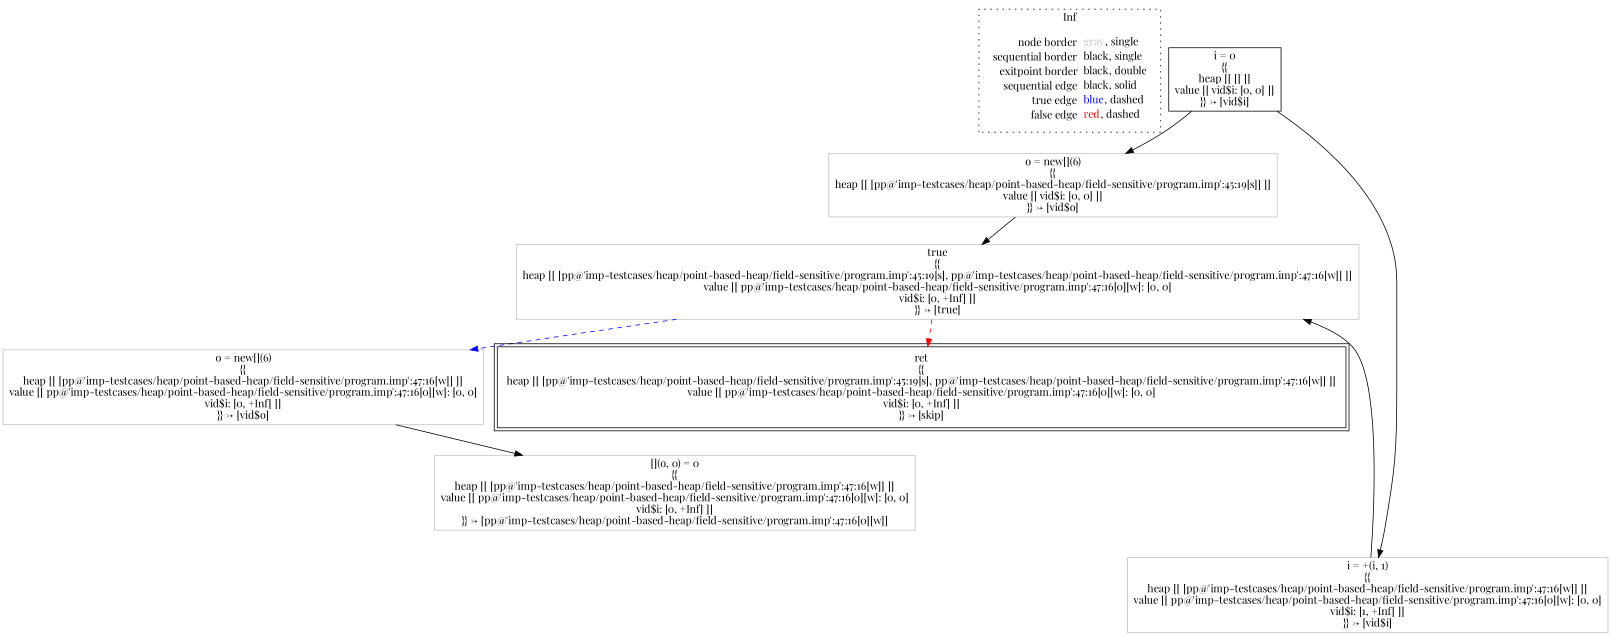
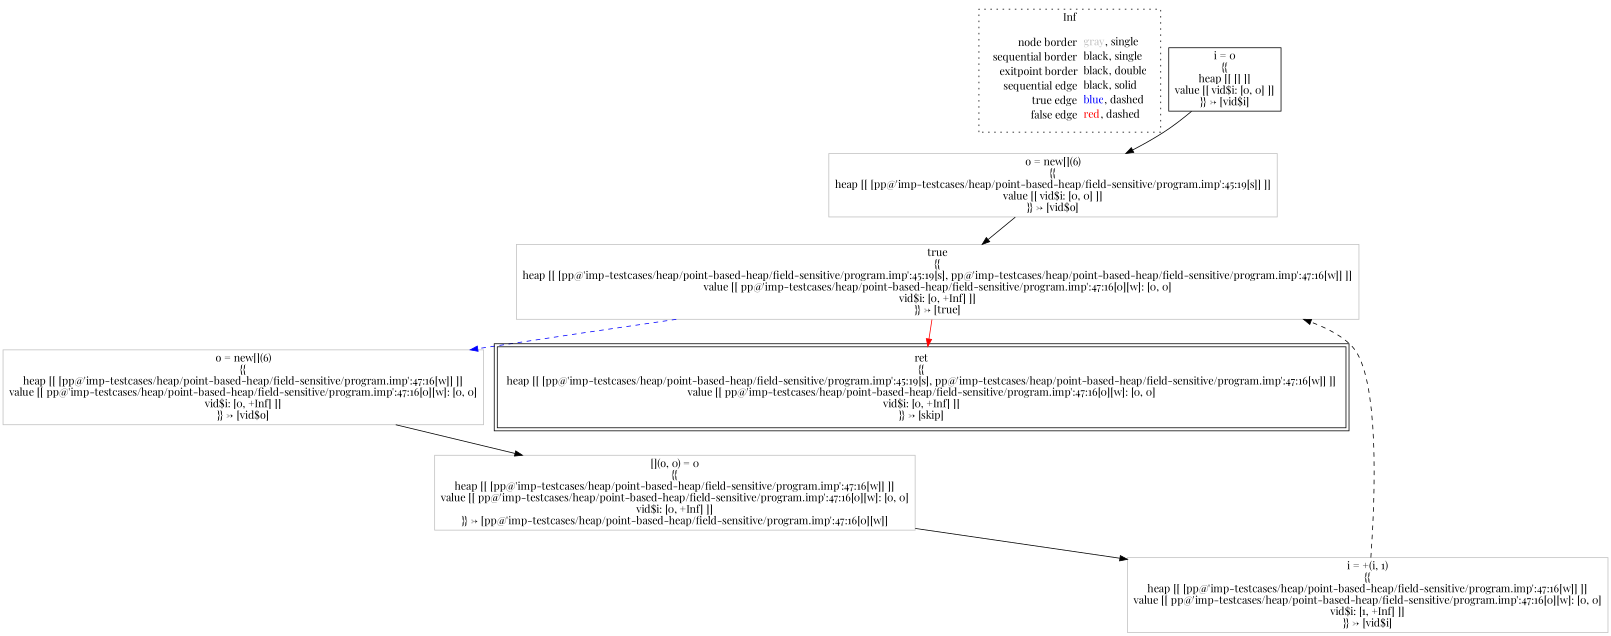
(1397, 308) -> (1018, 543)
(930, 329) -> (930, 329)
(1373, 426) -> (1373, 426)
